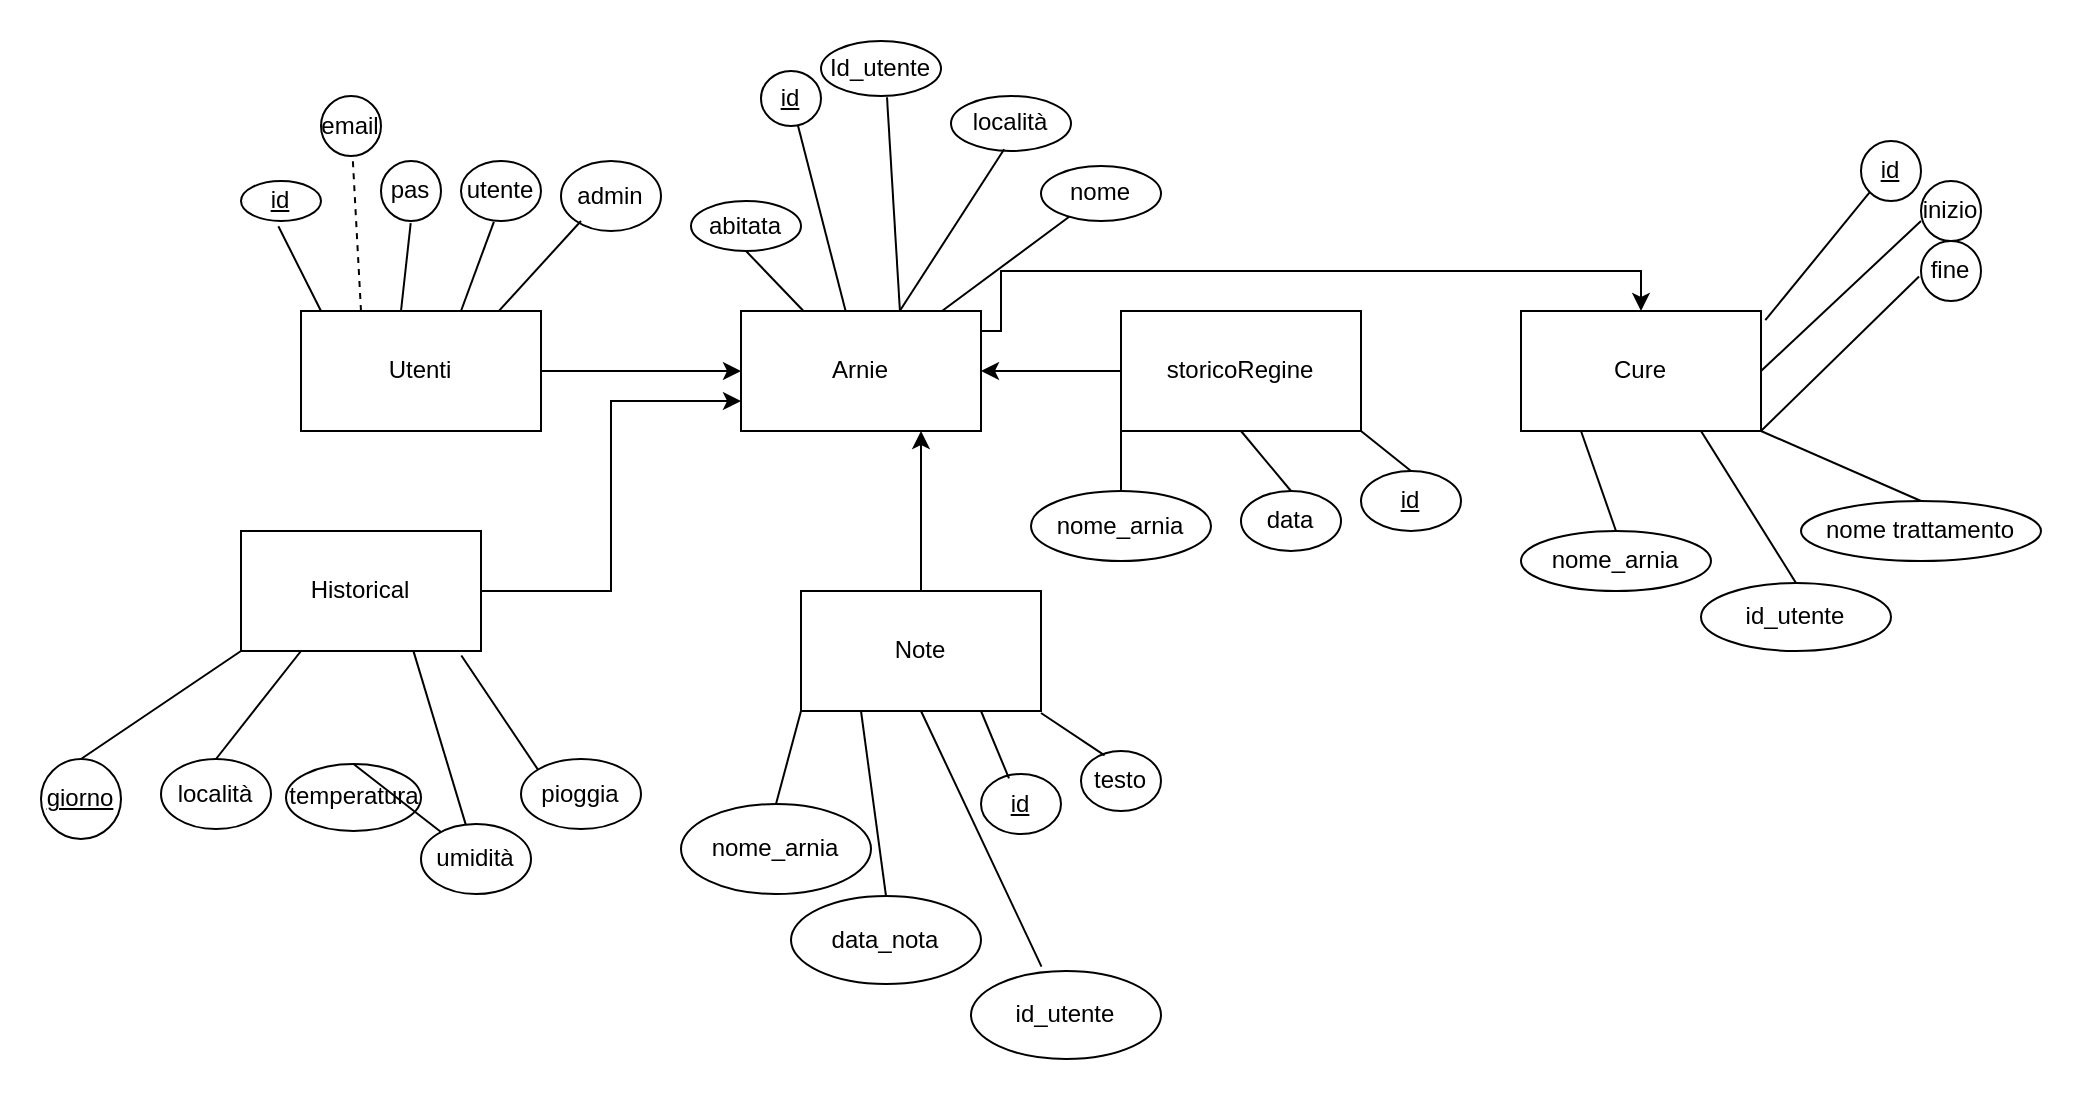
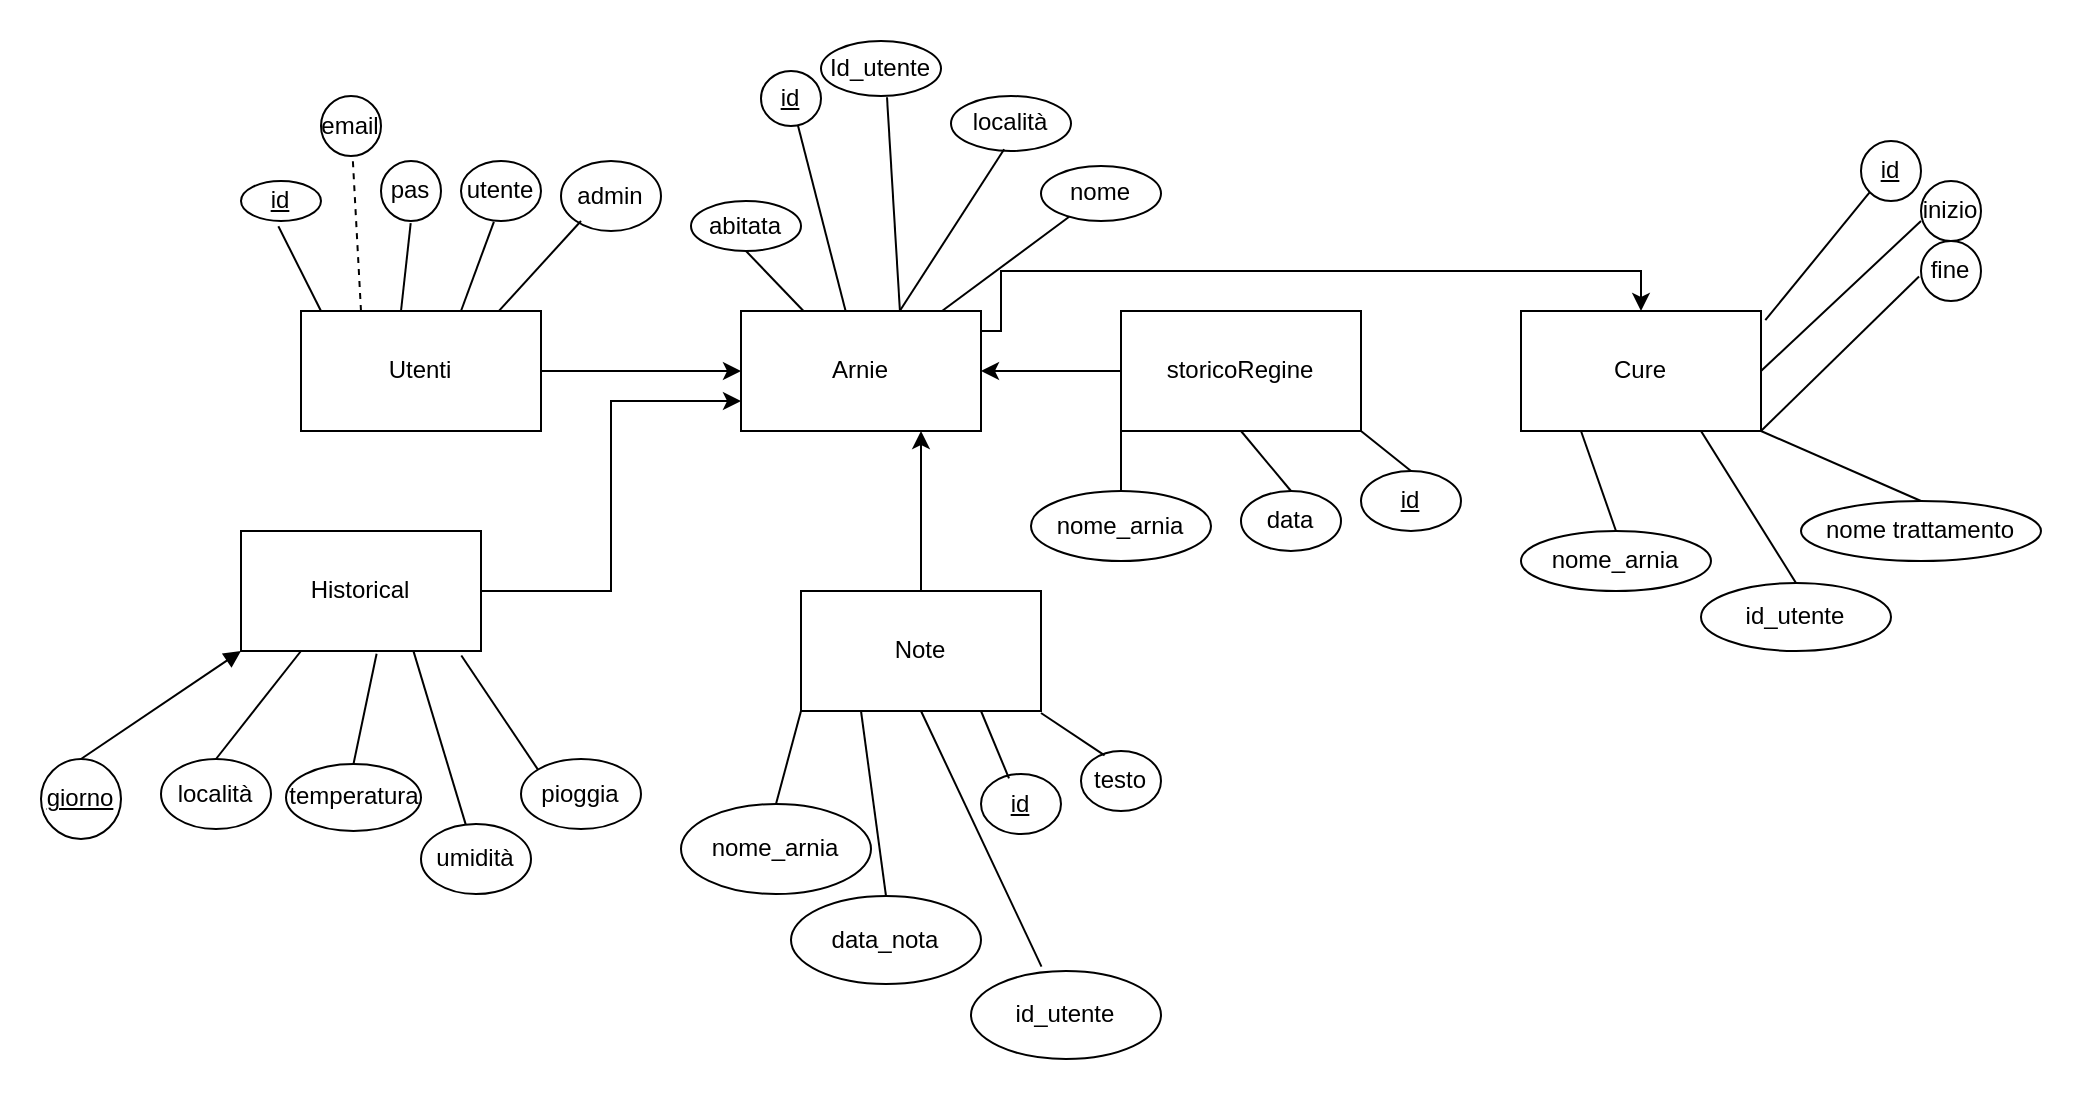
(233, 657) -> (226, 661)
(397, 798) -> (365, 709)
